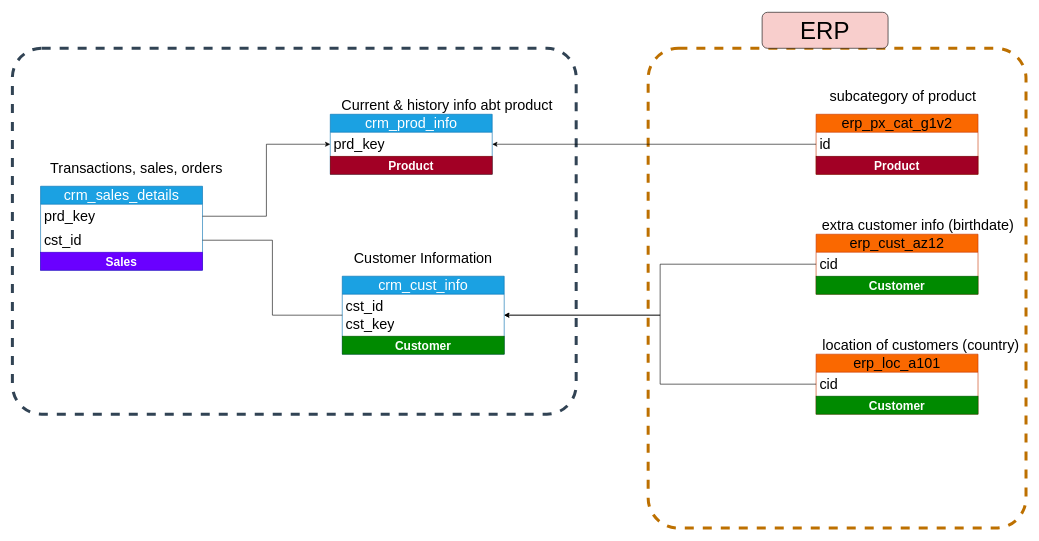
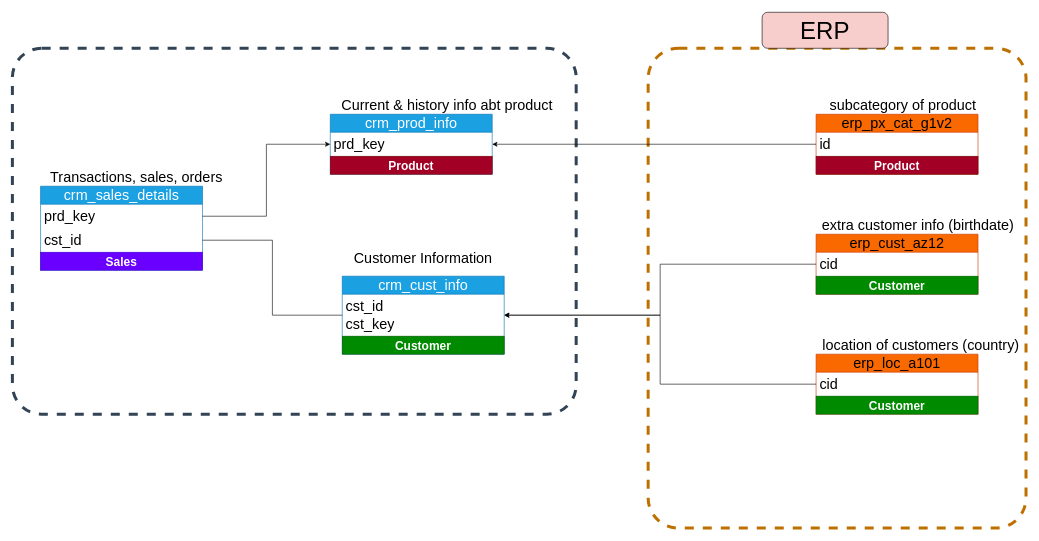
(903, 96) -> (903, 105)
(137, 168) -> (137, 177)
